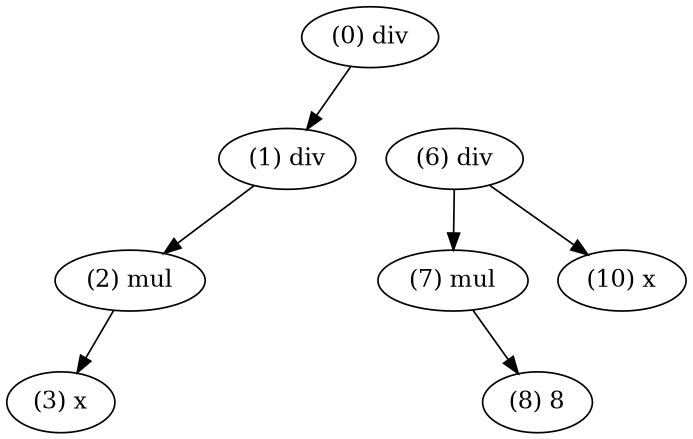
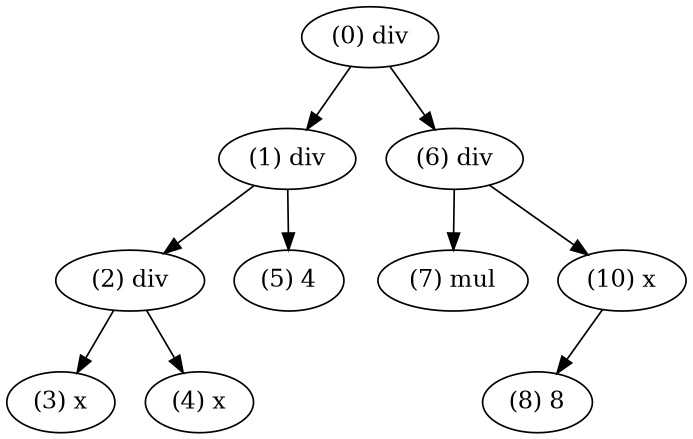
none -> (407, 91)
(130, 281) -> (130, 281)
none -> (289, 281)
(491, 335) -> (585, 335)
none -> (199, 402)
